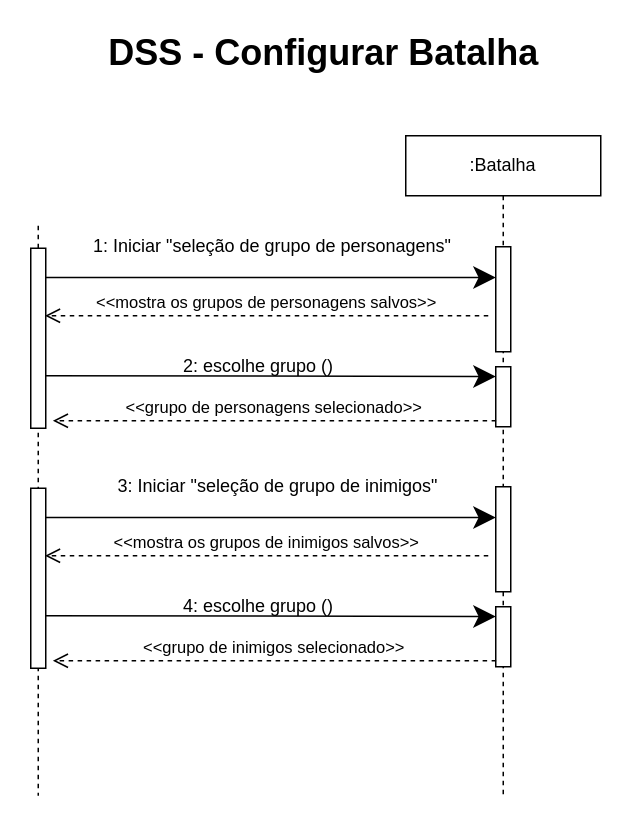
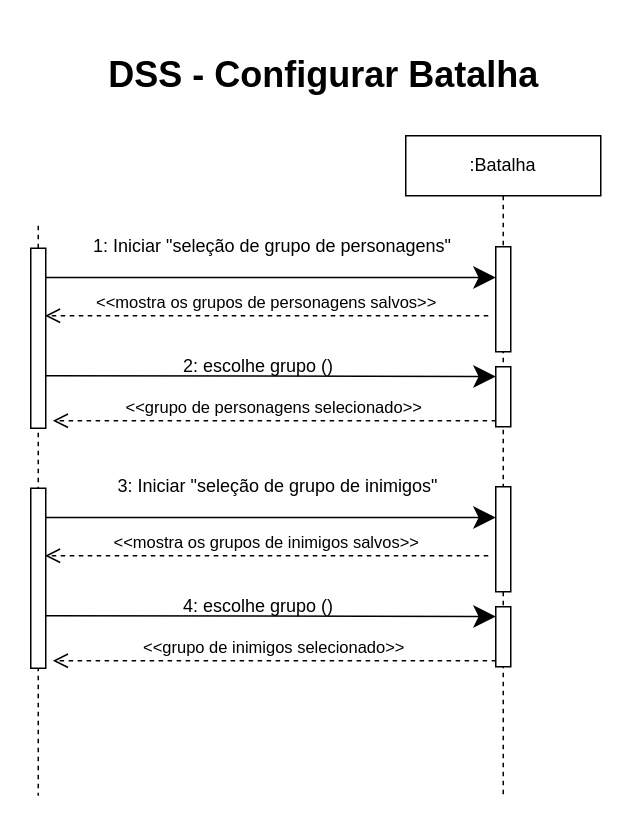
(323, 53) -> (323, 76)
